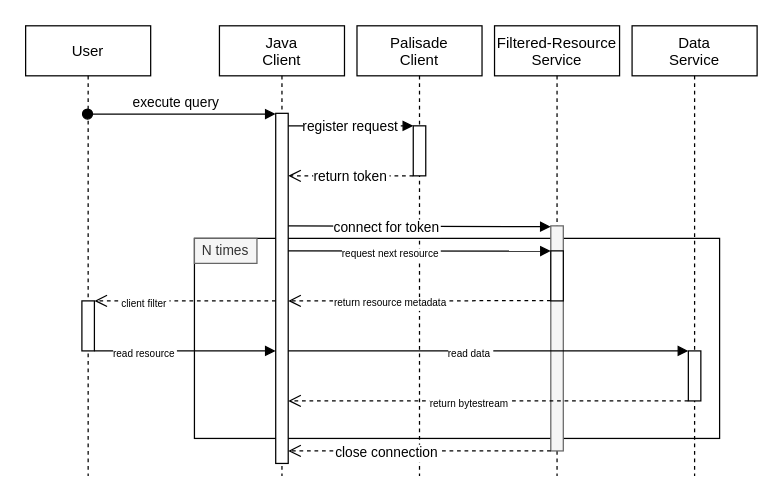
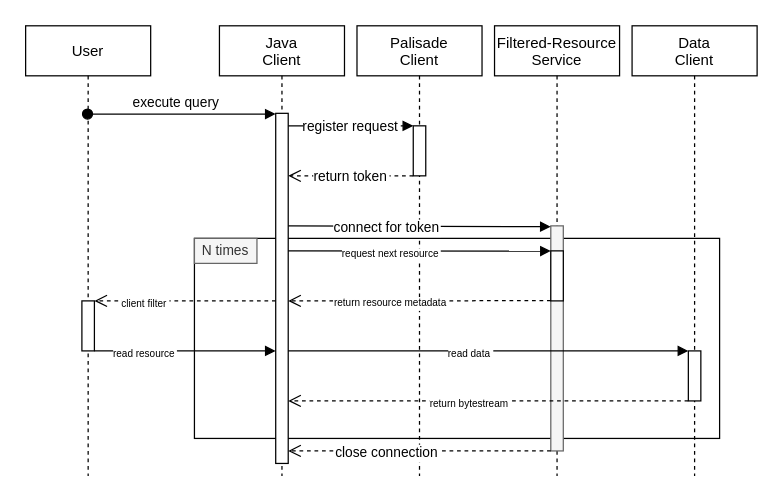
(694, 43) -> (694, 43)
